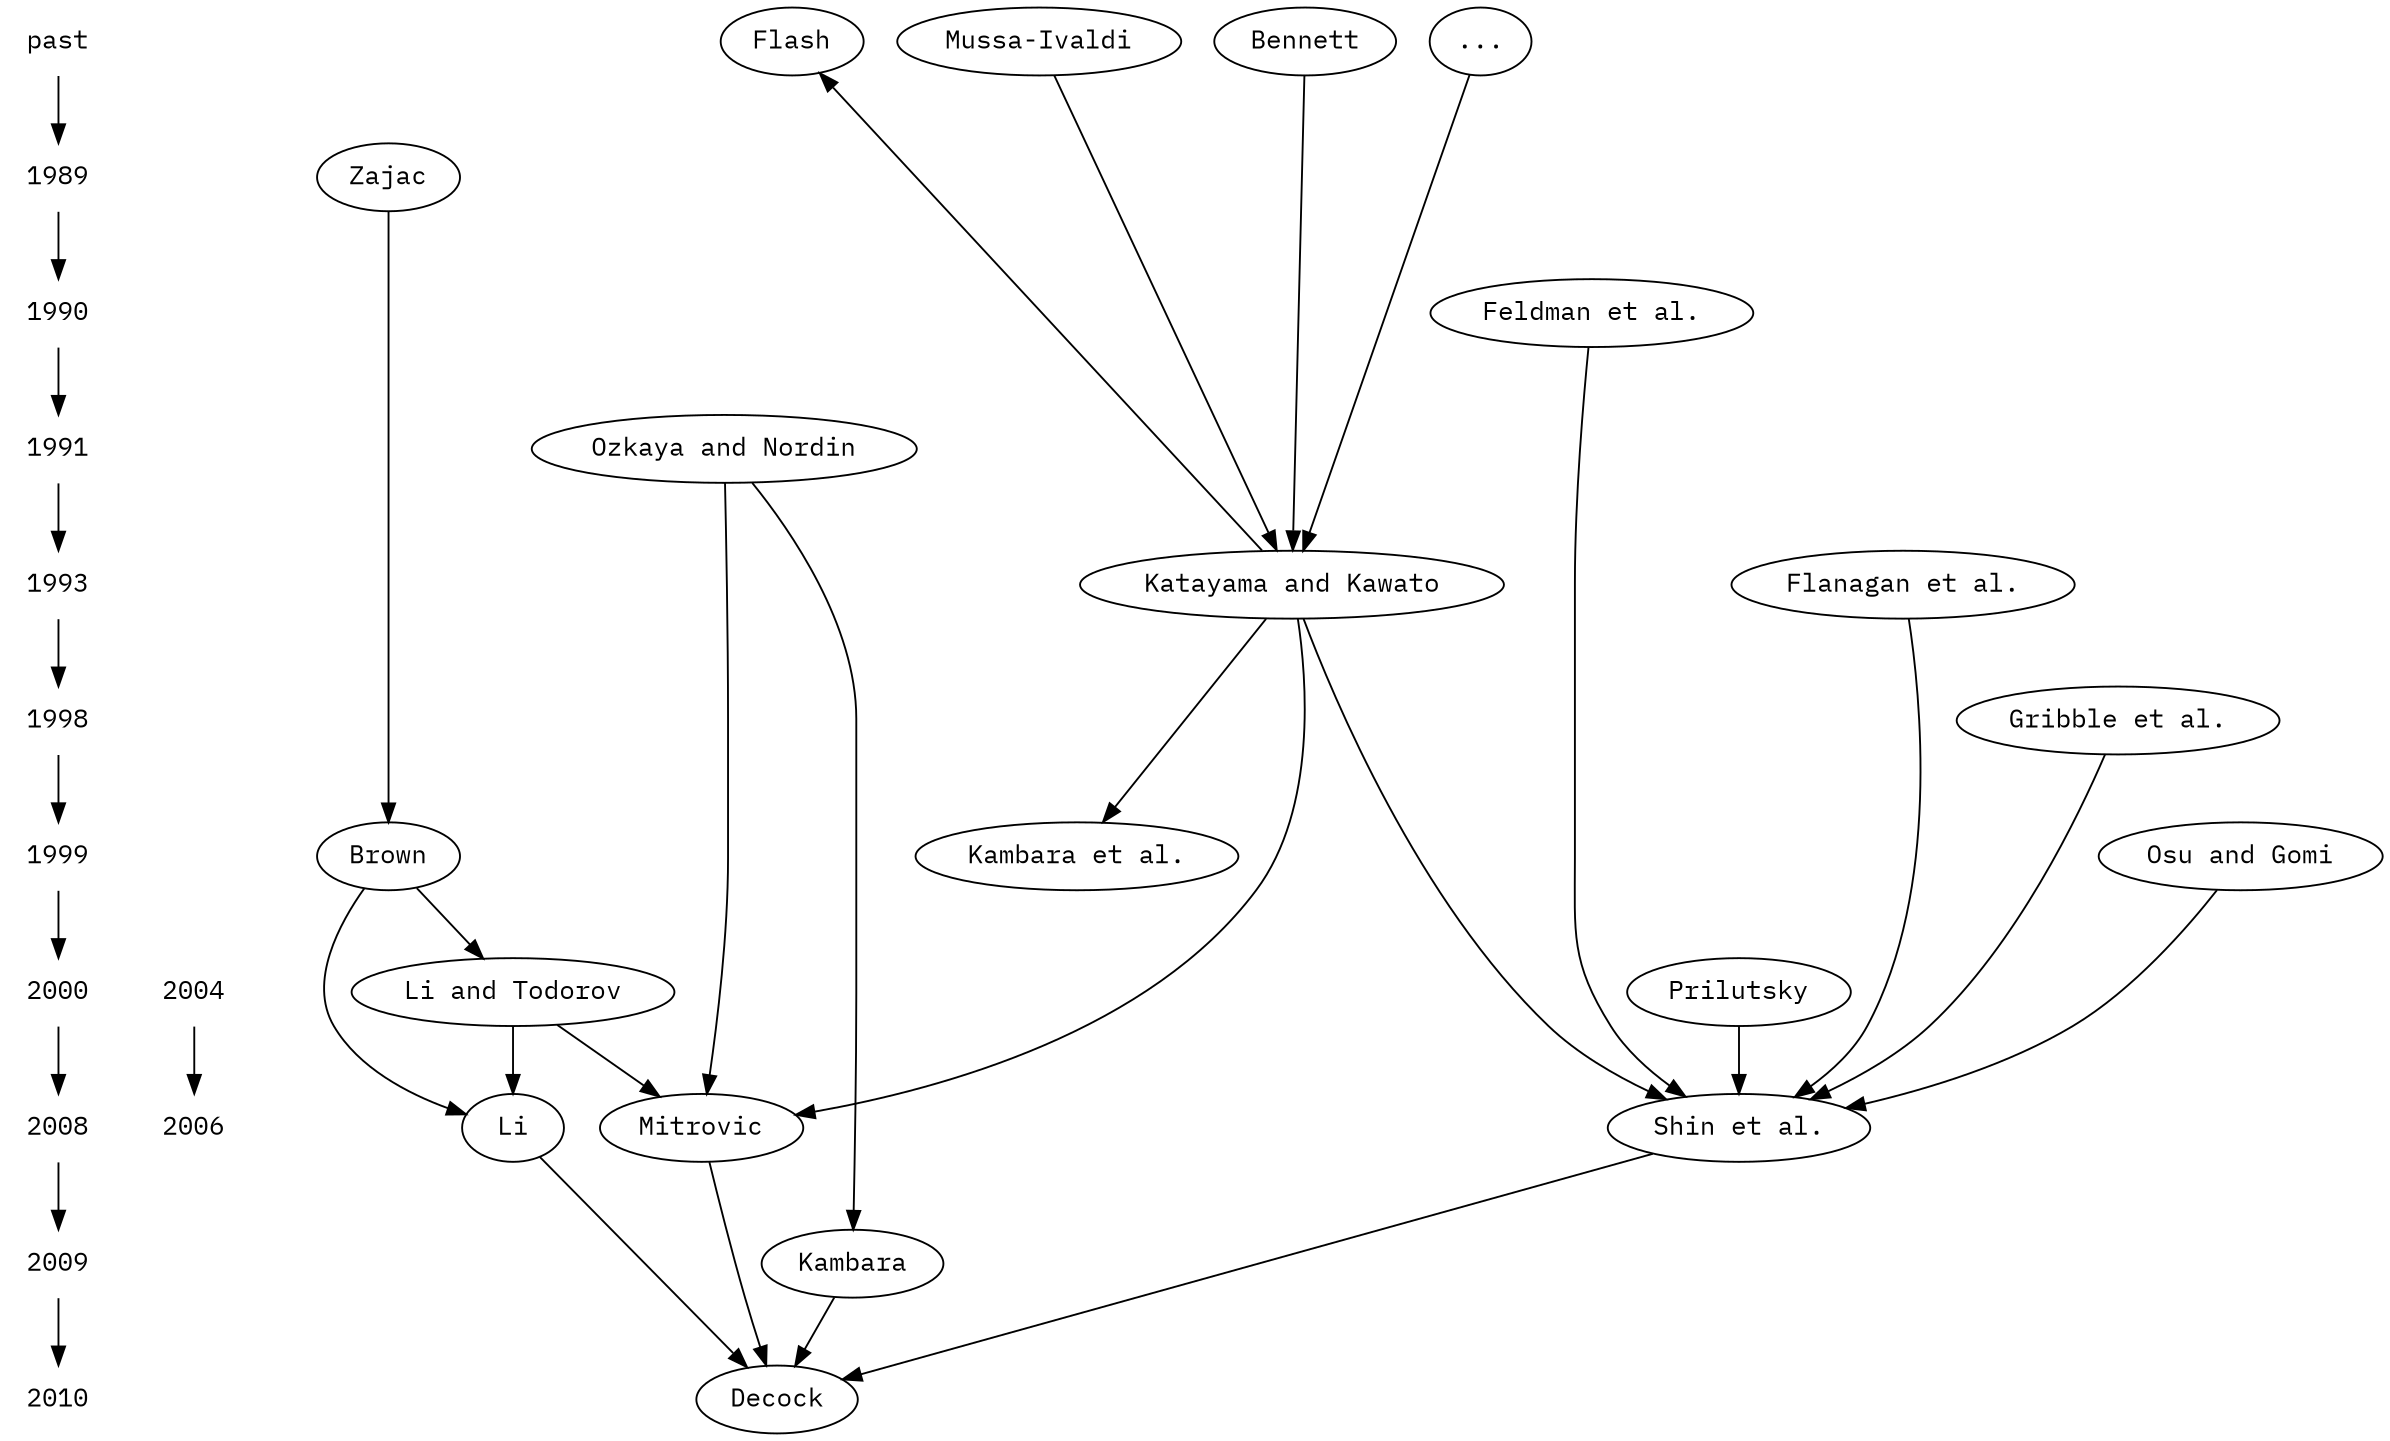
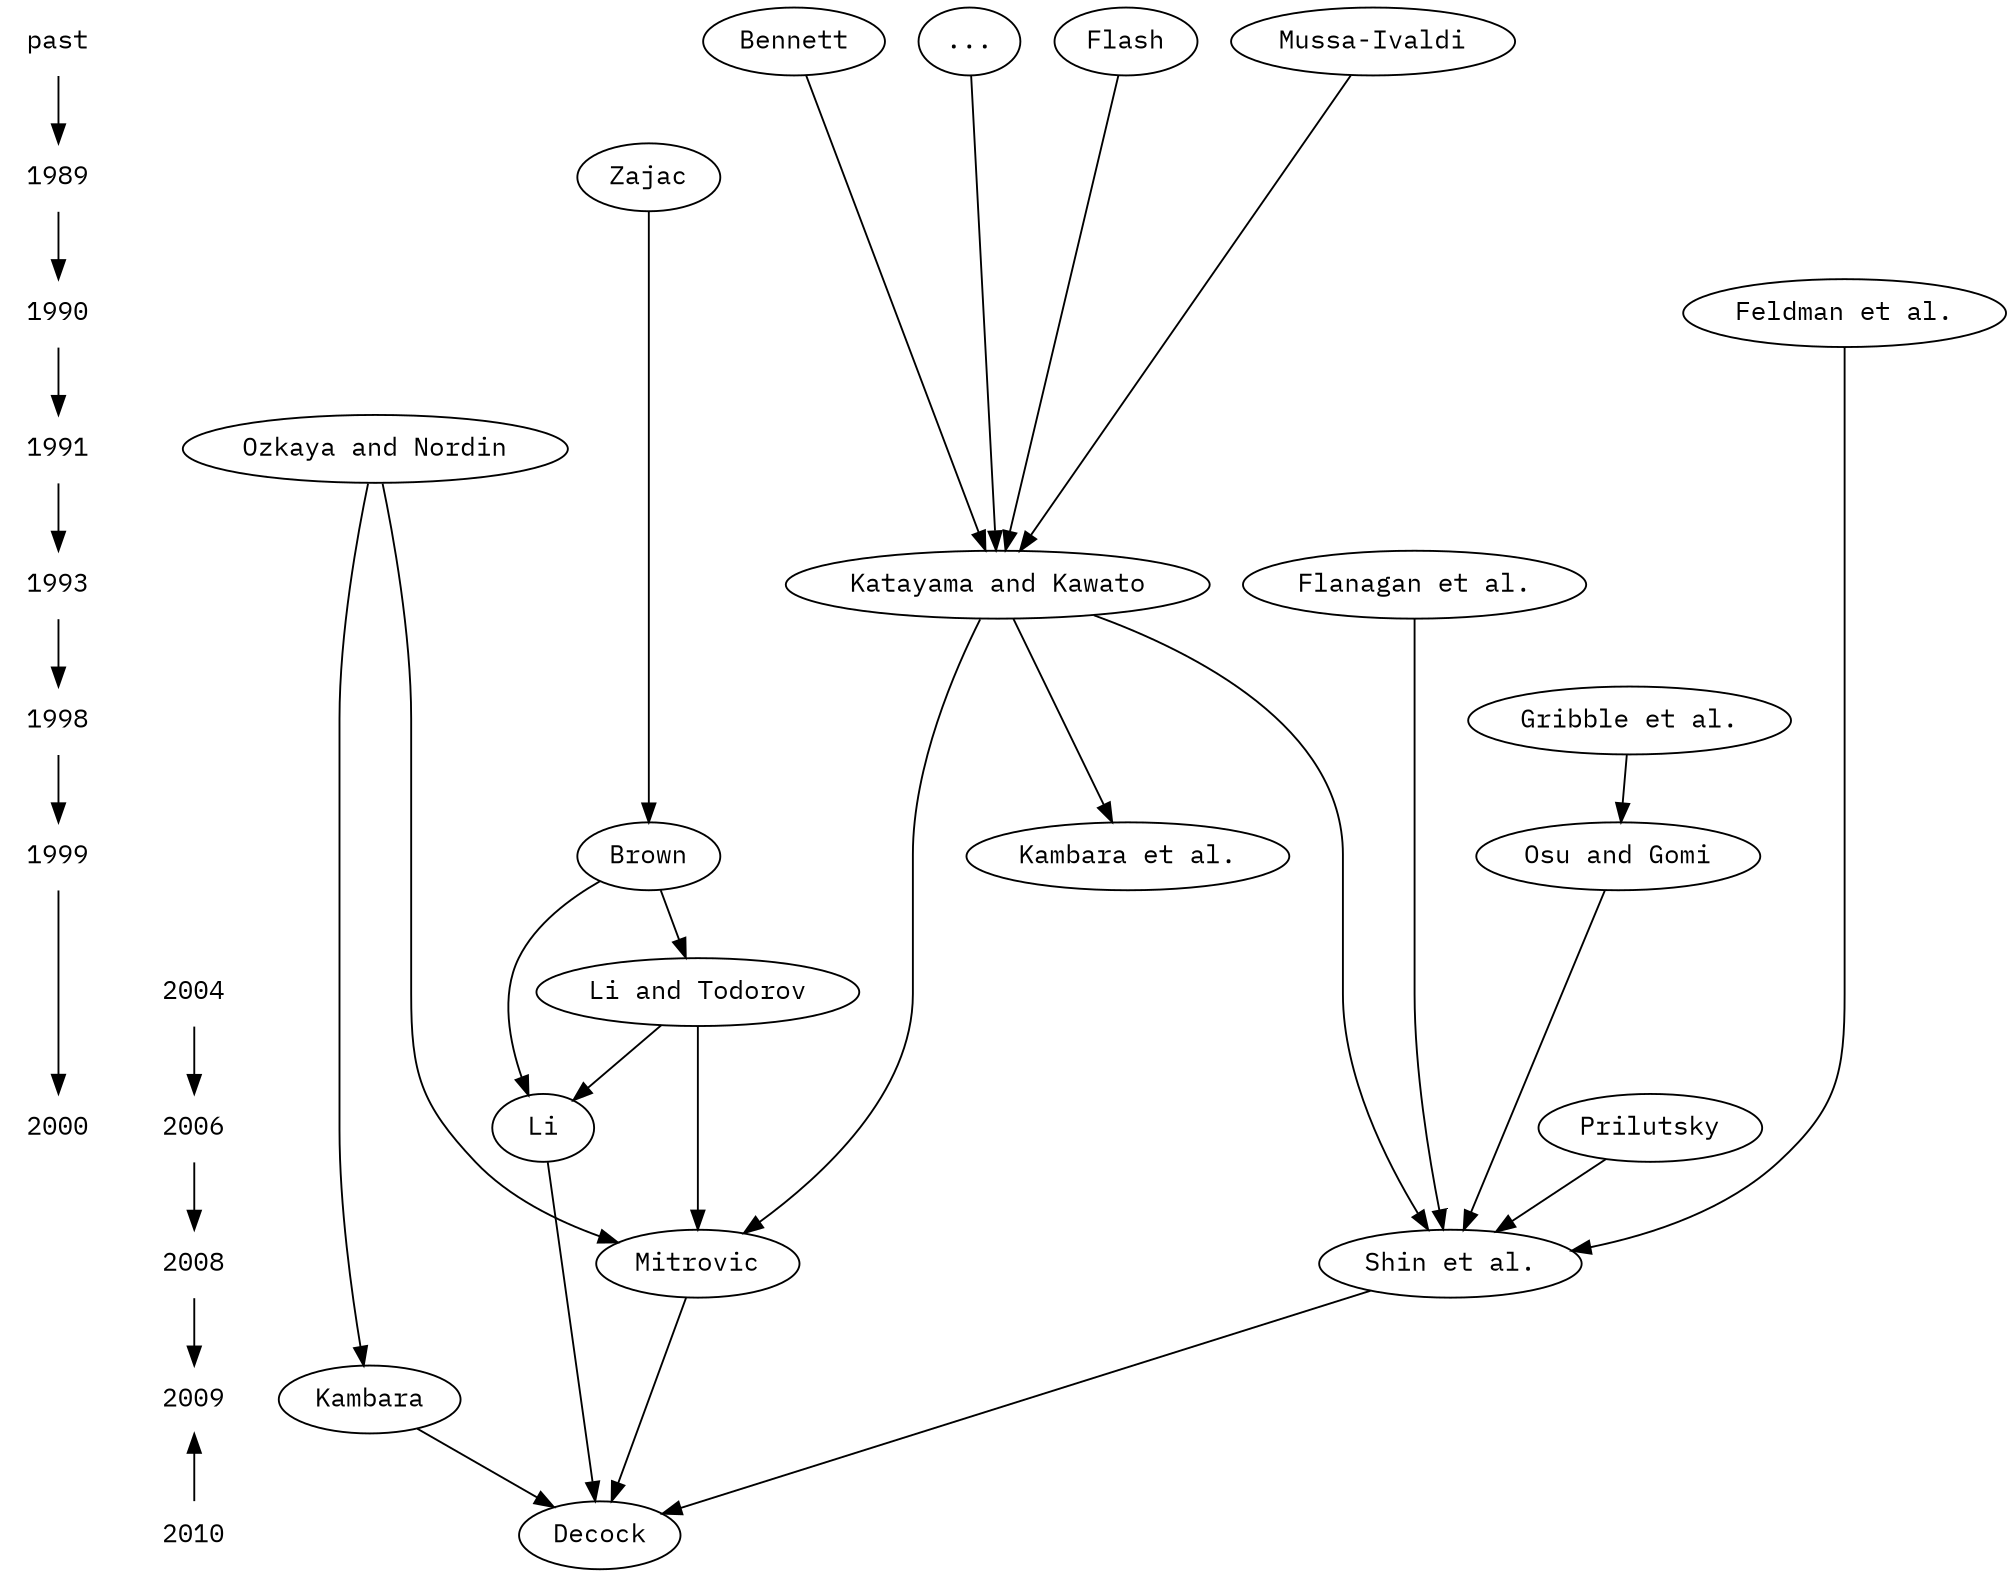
(1048, 319) -> (1064, 303)
(1996, 949) -> (1625, 779)
(58, 1051) -> (194, 1187)
(58, 1322) -> (194, 1477)
